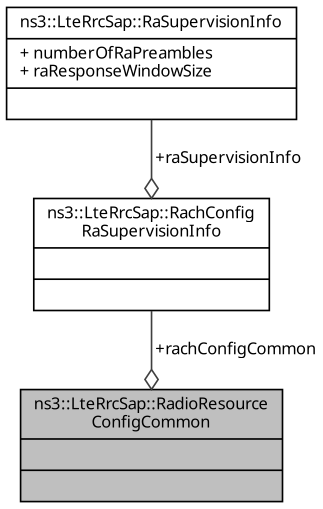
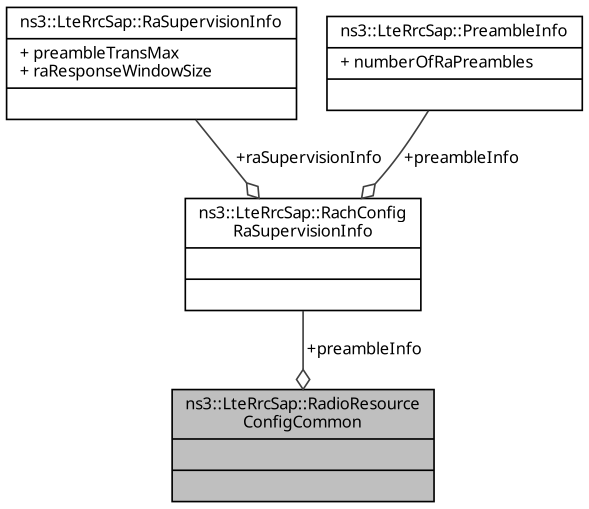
(117, 54) -> (100, 54)
none -> (455, 63)
(234, 350) -> (363, 350)
